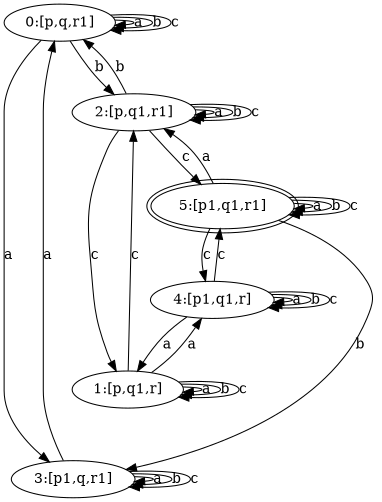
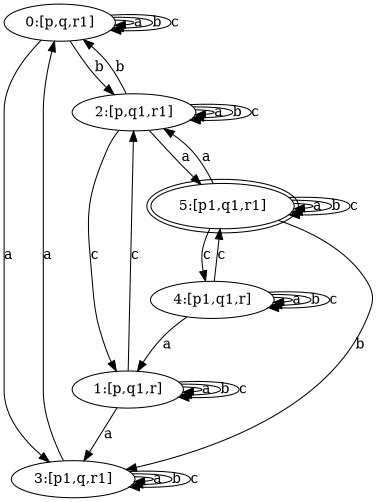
(186, 157) -> (186, 157)
(176, 352) -> (103, 430)
